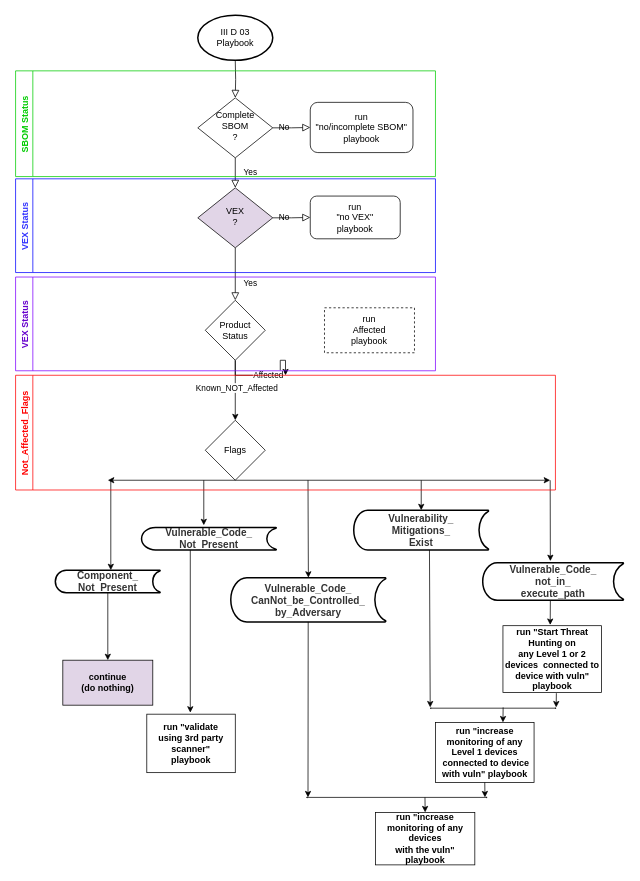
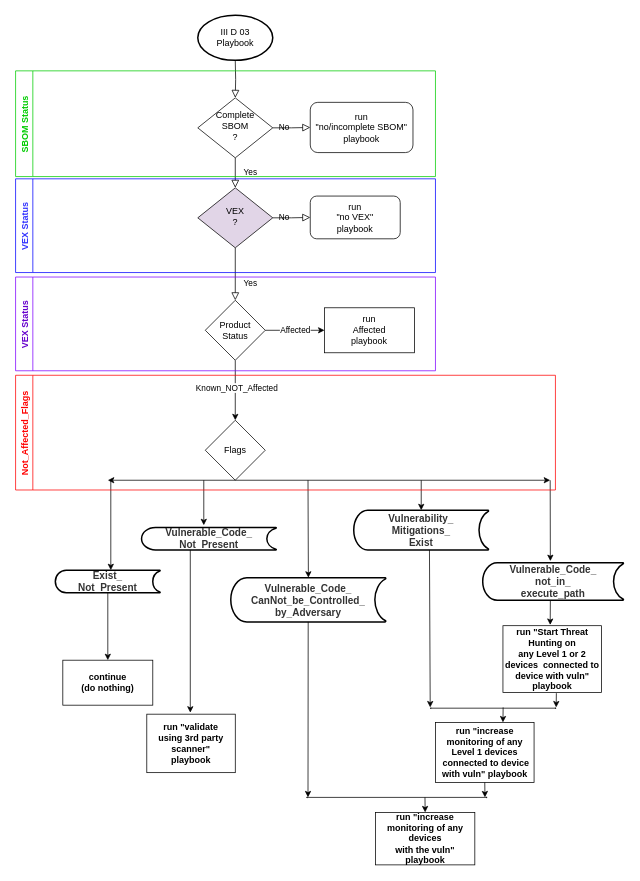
(369, 330) -> (369, 330)
(280, 361) -> (292, 330)
(108, 582) -> (108, 582)
(108, 683) -> (108, 683)
